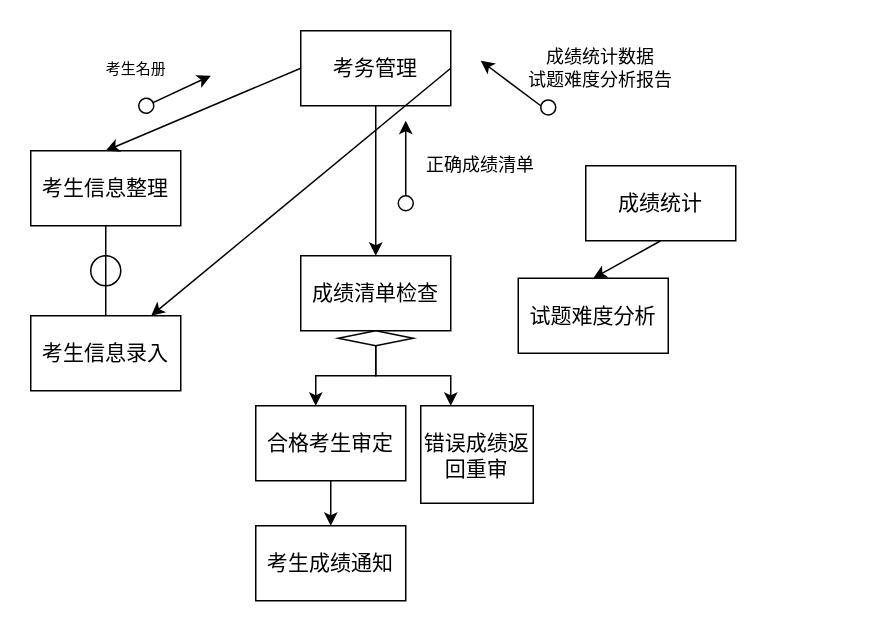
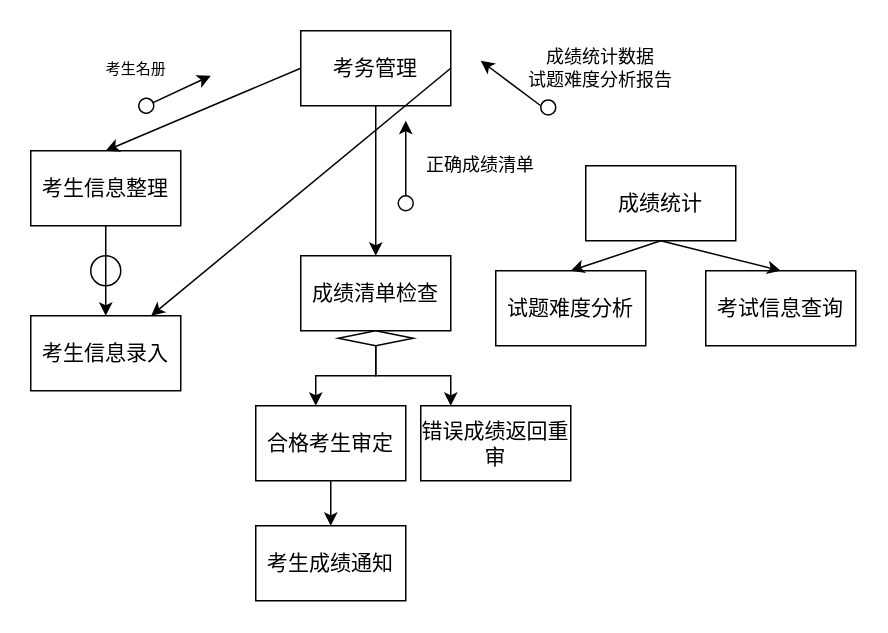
none -> (717, 255)
(106, 308) -> (106, 304)
none -> (781, 308)
(593, 316) -> (571, 308)
(477, 455) -> (496, 443)
